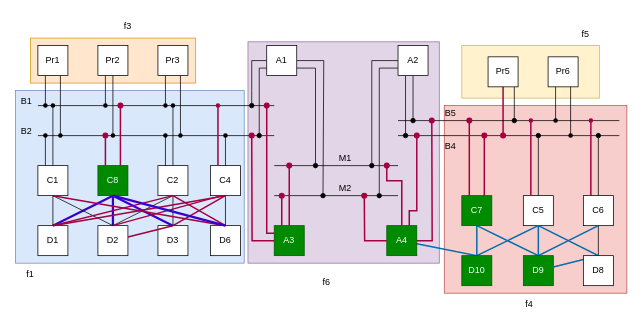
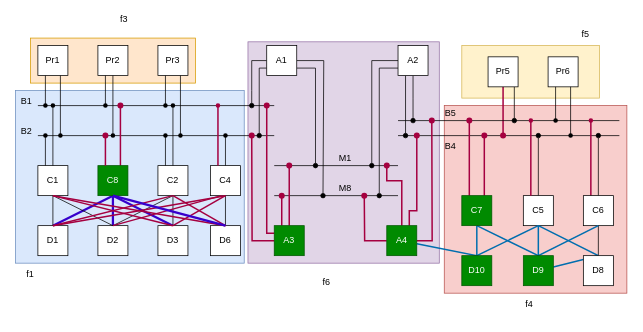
(128, 27) -> (124, 19)
(345, 188) -> (345, 188)
(149, 231) -> (114, 211)
